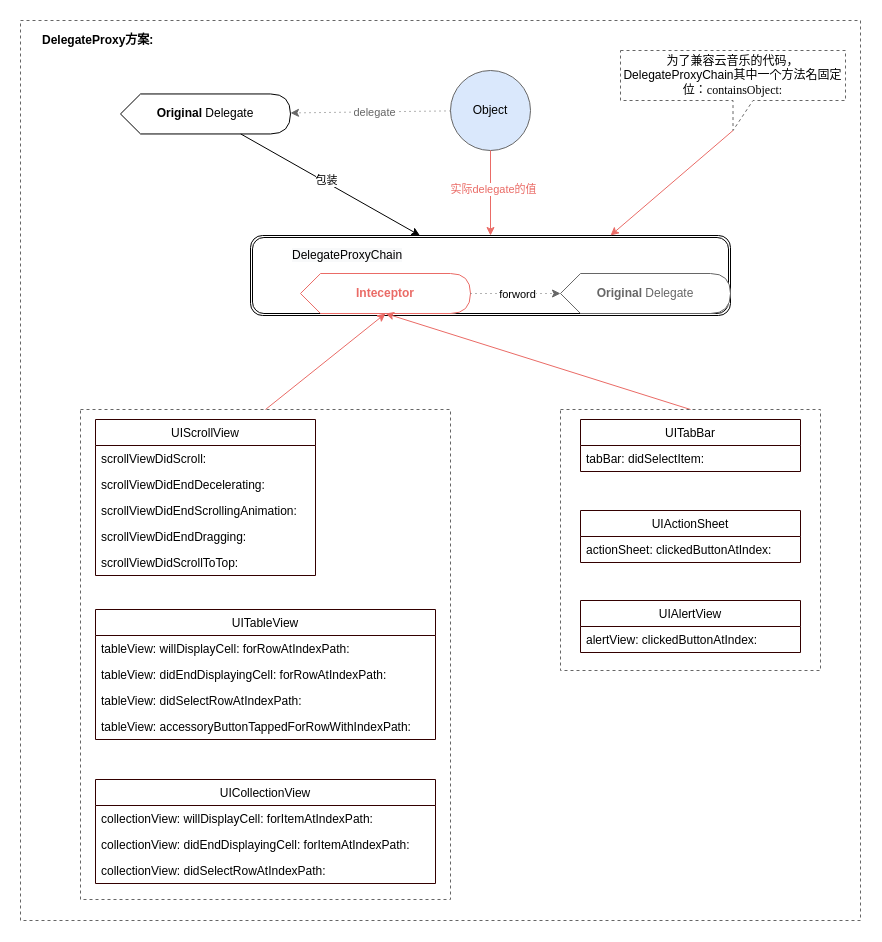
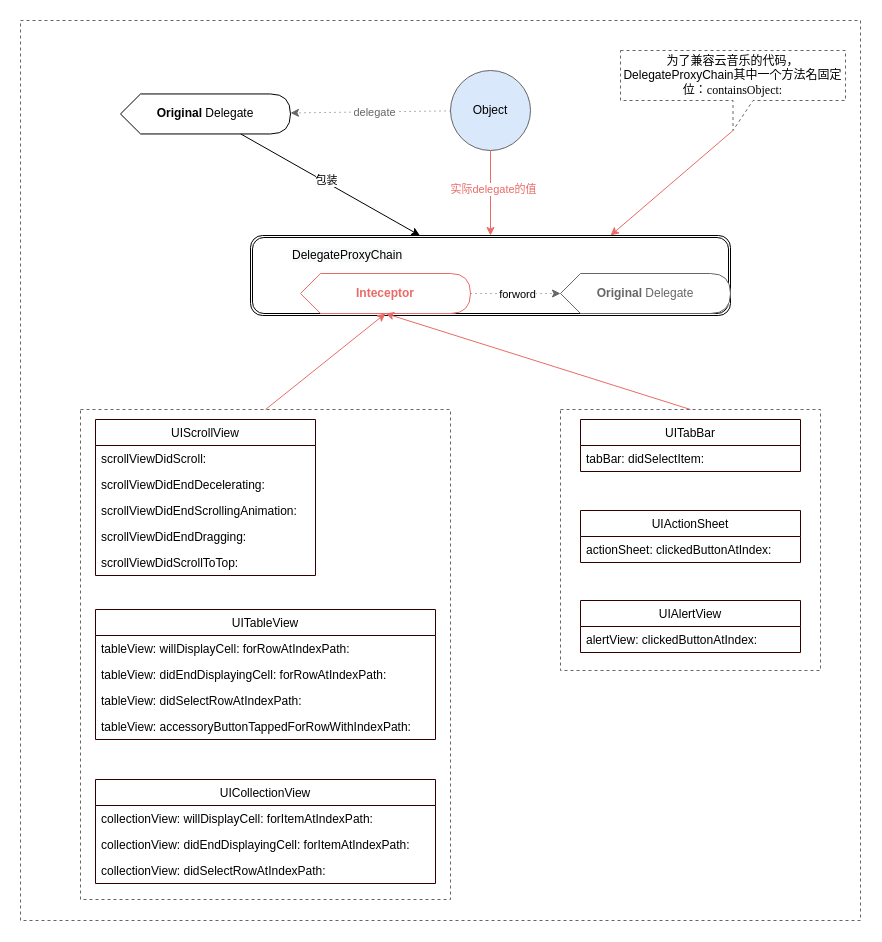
(136, 41) -> none
